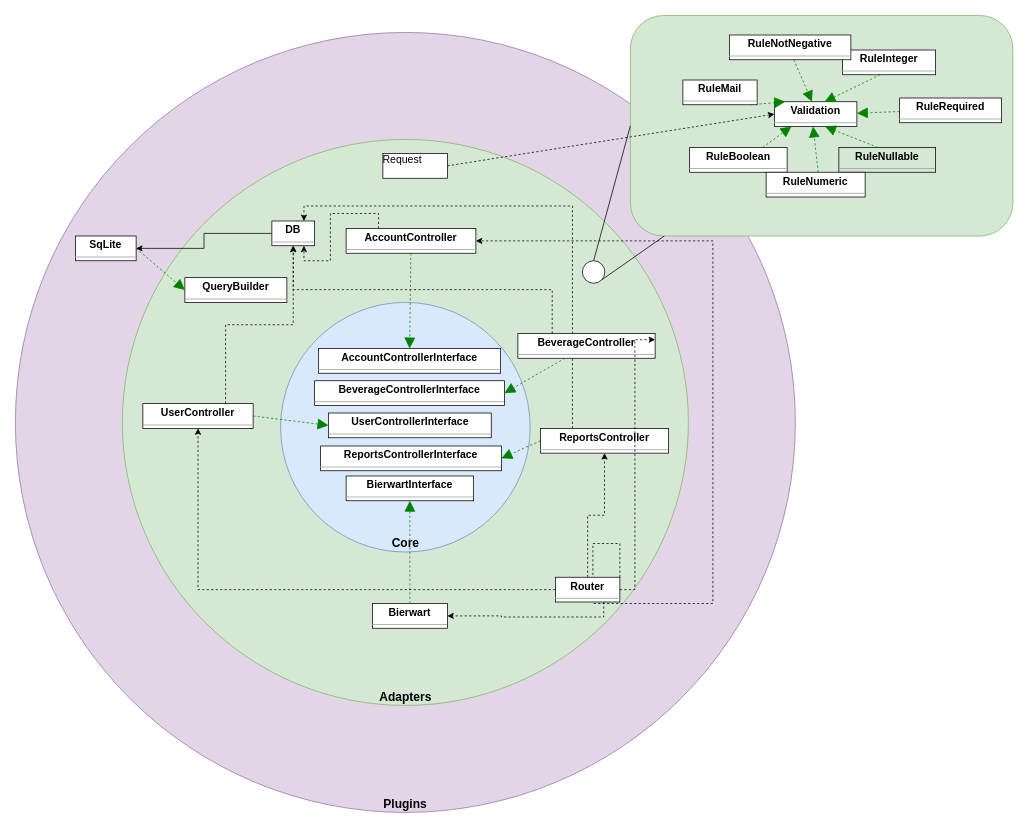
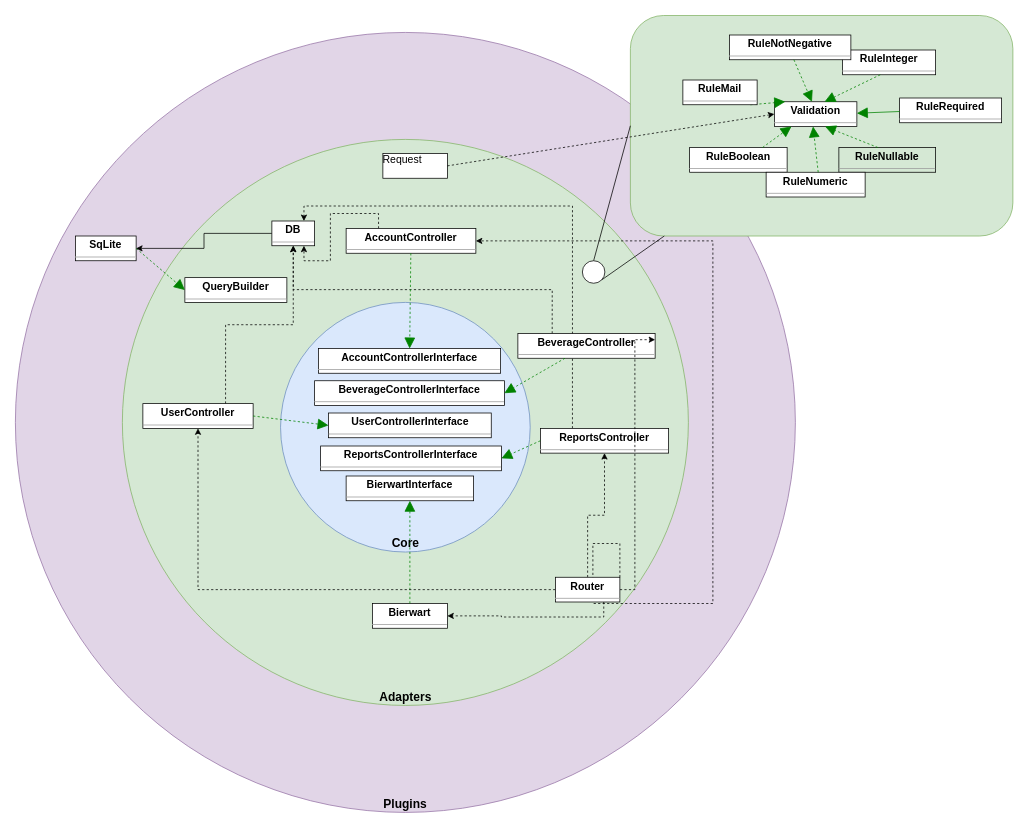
(883, 112) -> (883, 112)
